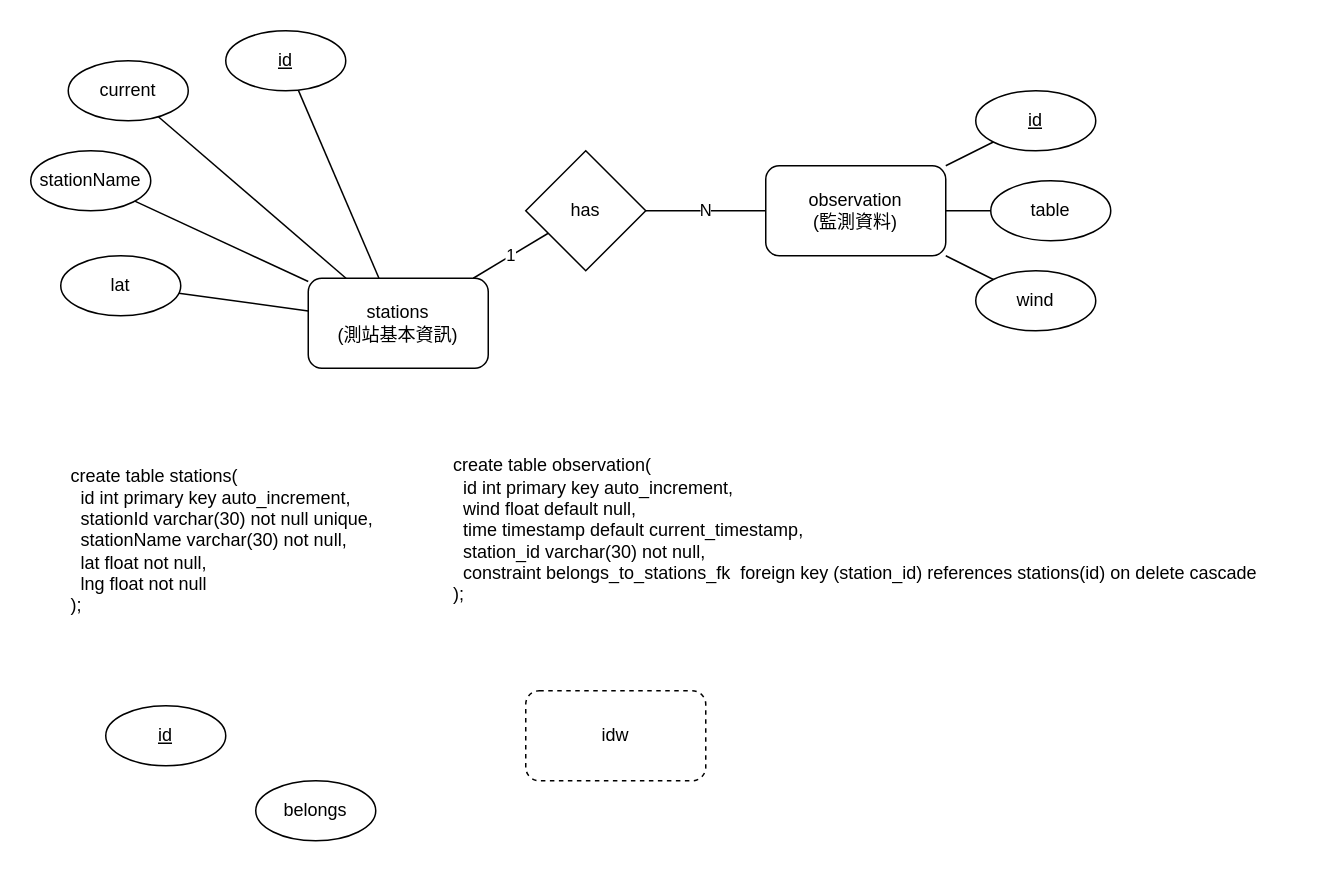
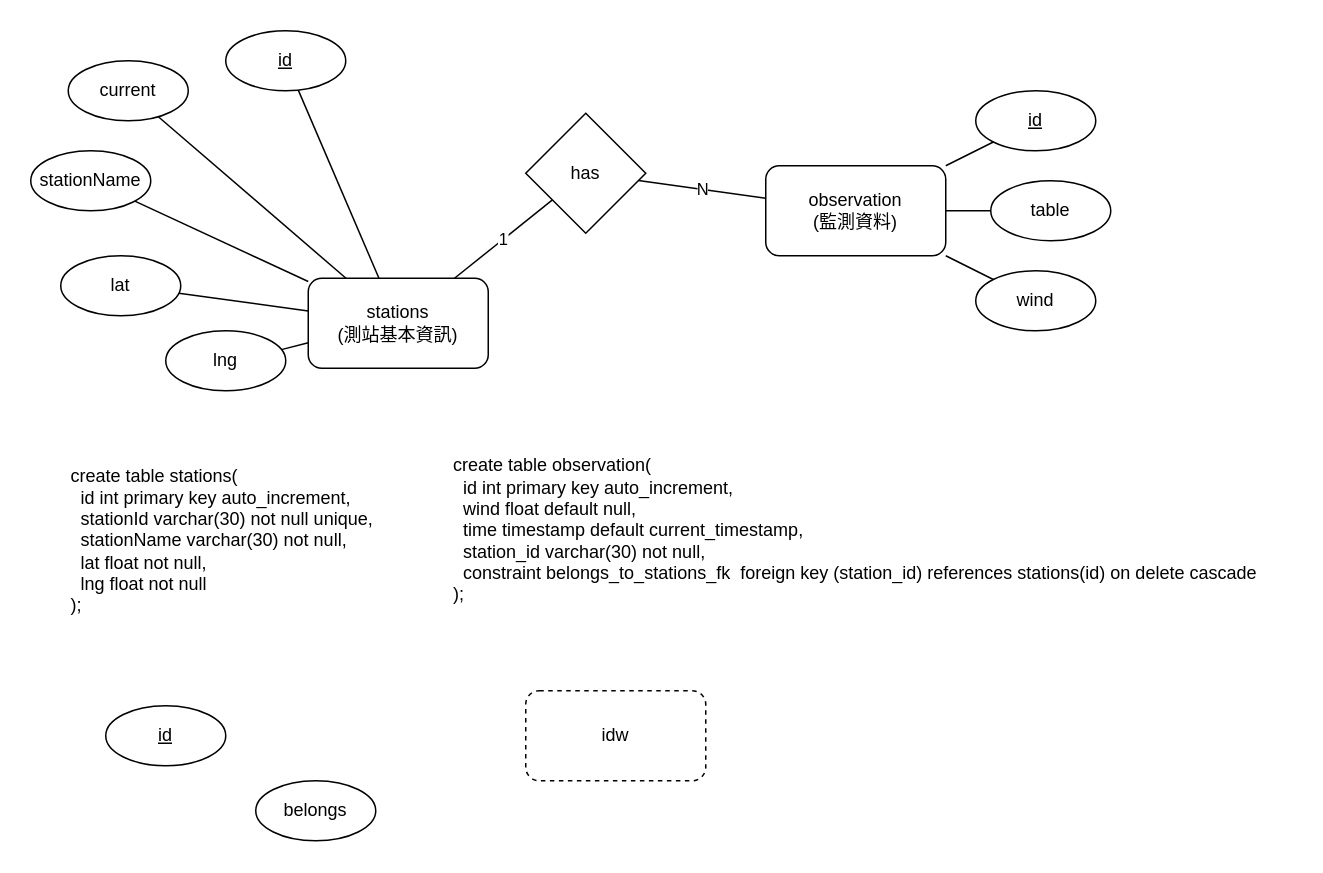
(586, 211) -> (586, 173)
none -> (294, 346)
none -> (226, 361)
